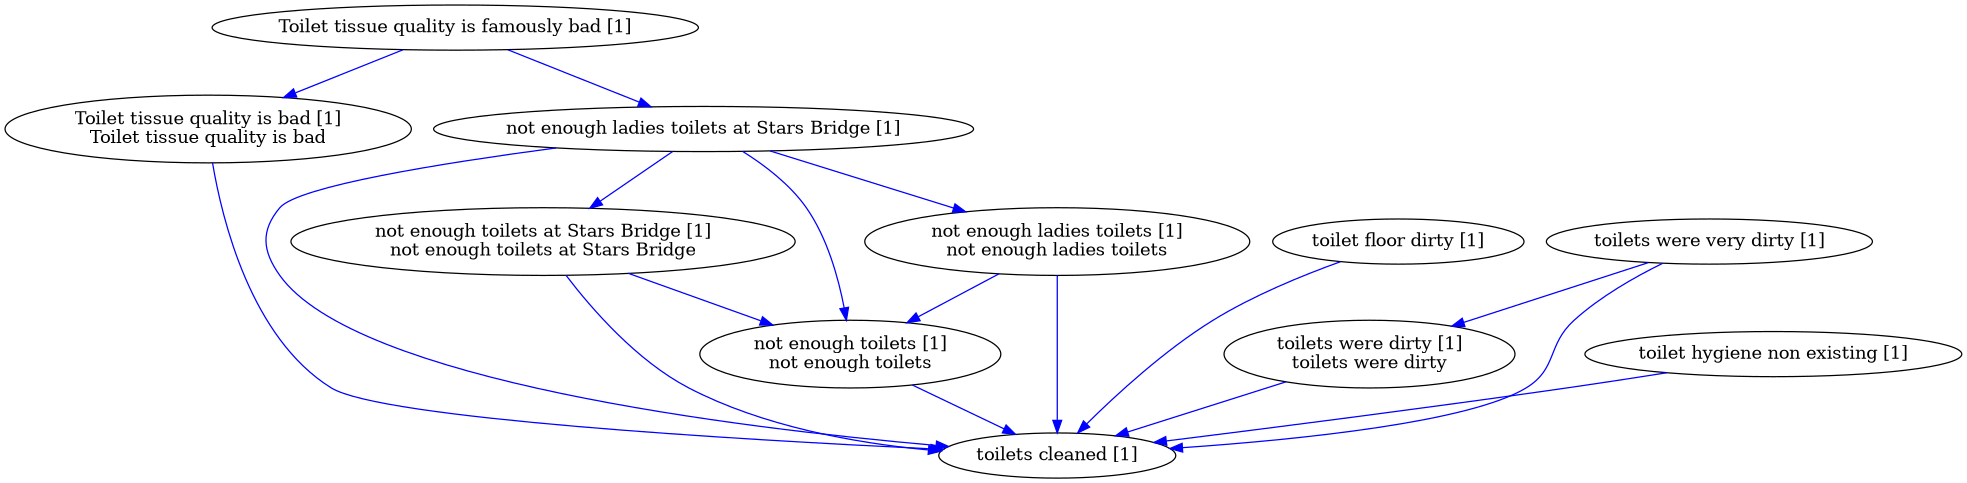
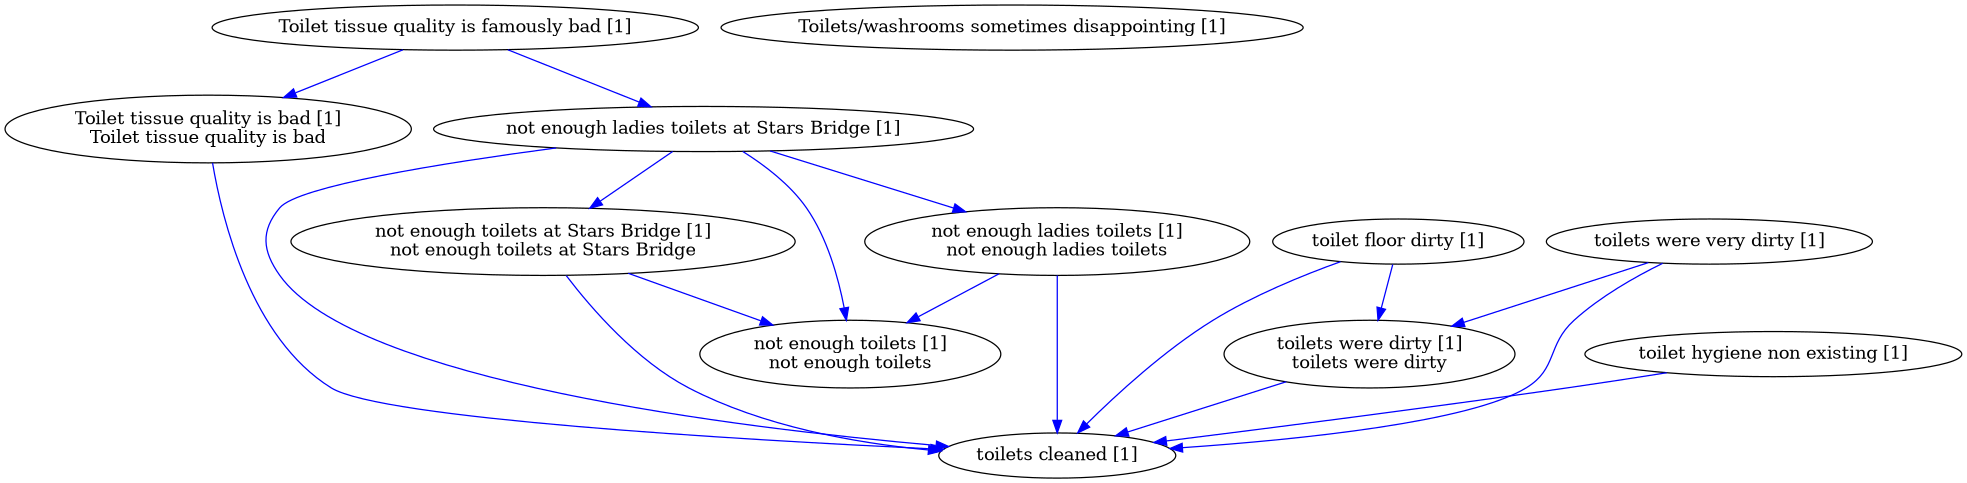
none -> (1012, 28)
none -> (1387, 286)
(958, 407) -> none
